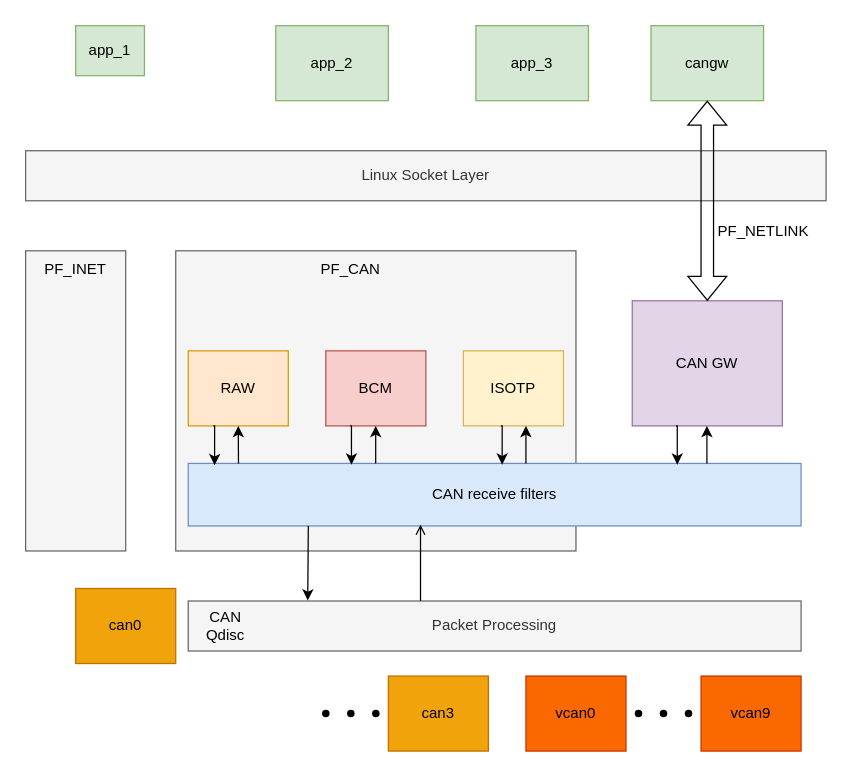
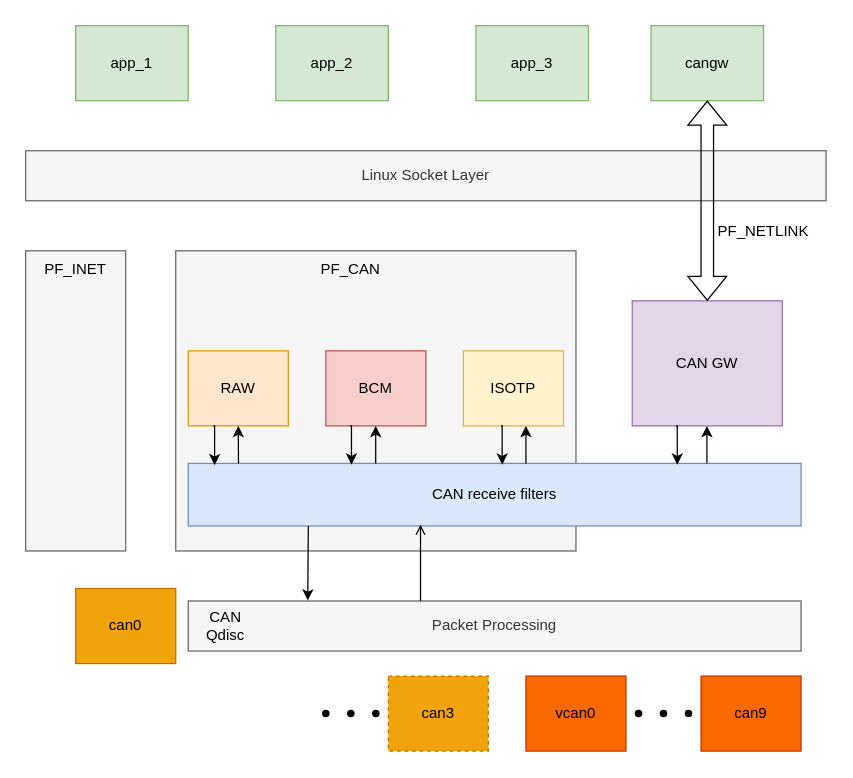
(110, 51) -> (132, 63)
(438, 713) -> (438, 713)
(751, 713) -> (751, 713)
